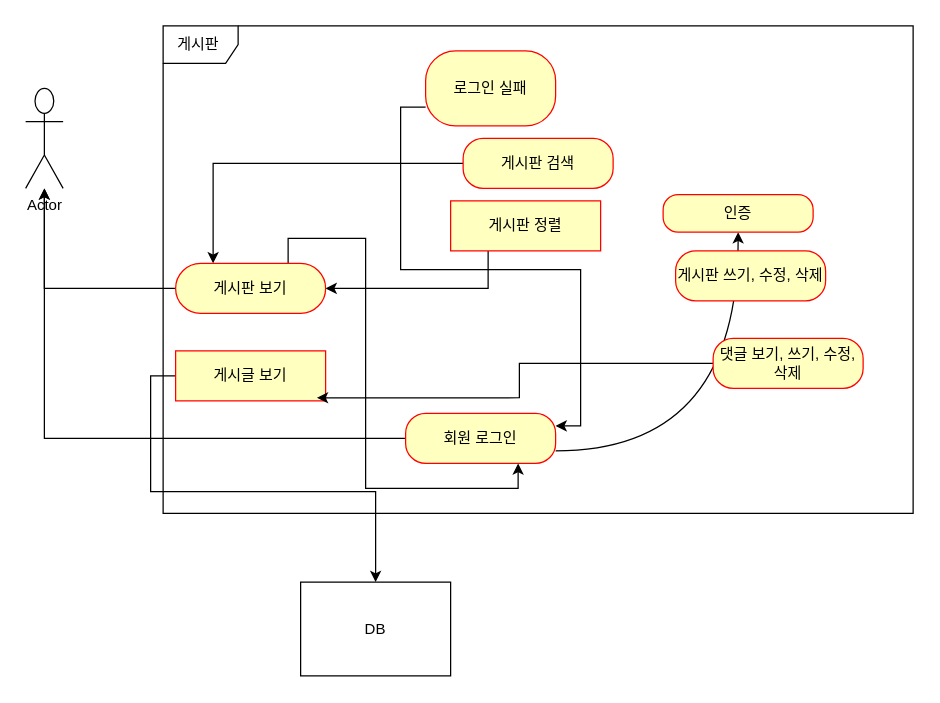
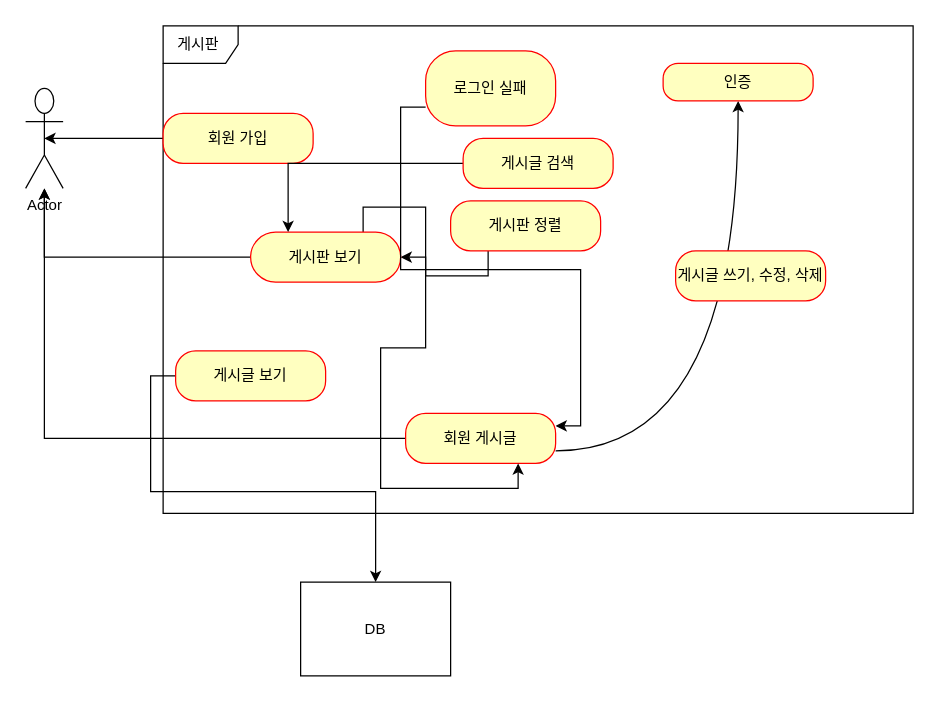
none -> (109, 138)
none -> (238, 138)
(538, 163) -> (538, 163)
(738, 213) -> (738, 82)
(526, 226) -> (526, 226)
(751, 276) -> (751, 276)
(251, 288) -> (326, 257)
(788, 363) -> none
(251, 376) -> (251, 376)
(519, 382) -> none
(481, 438) -> (481, 438)
